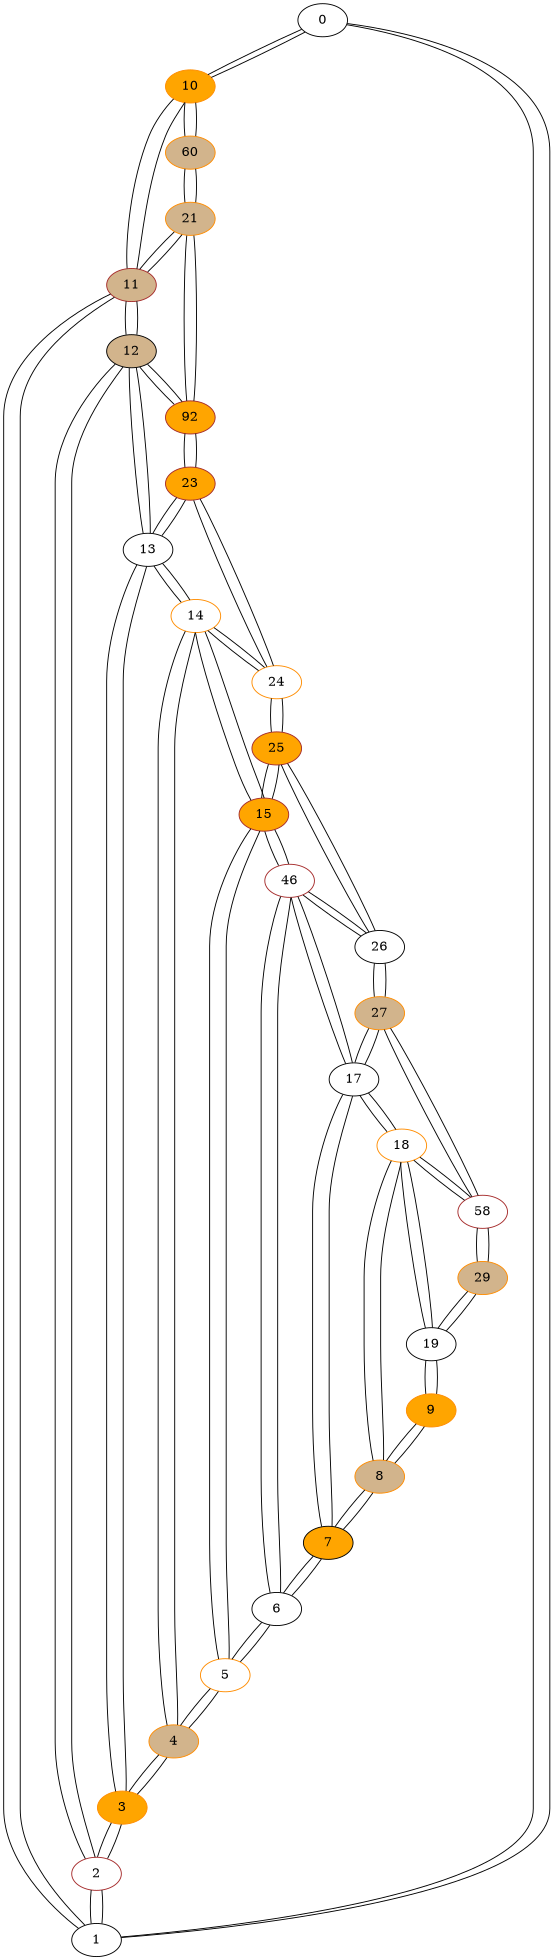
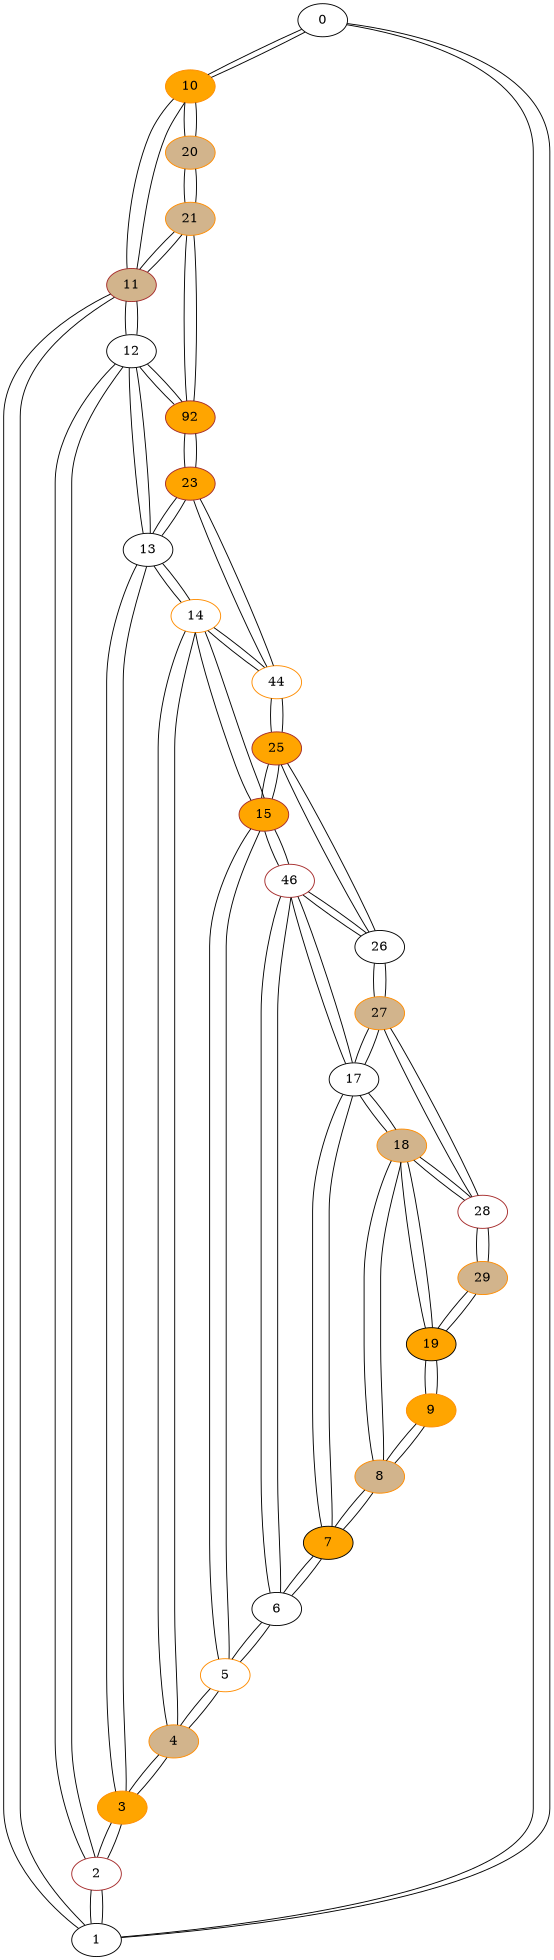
(190, 153) -> (190, 153)
(131, 351) -> (131, 351)
(277, 682) -> (277, 682)
(402, 1146) -> (402, 1146)
(483, 1212) -> (483, 1212)
(431, 1344) -> (431, 1344)
